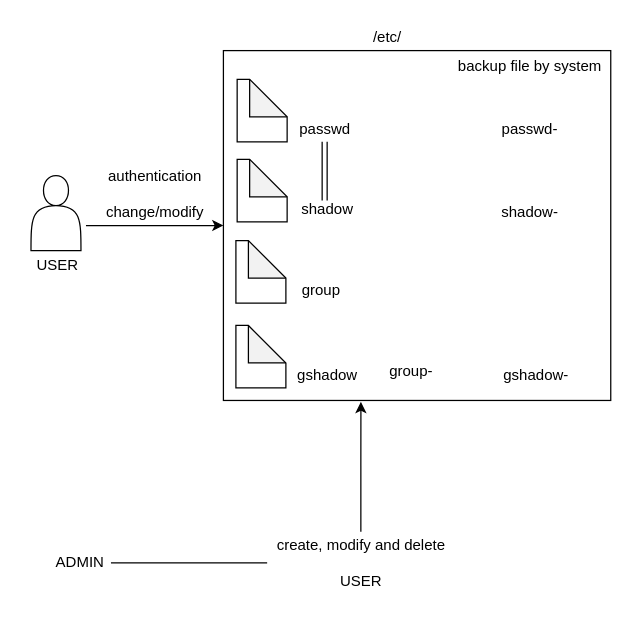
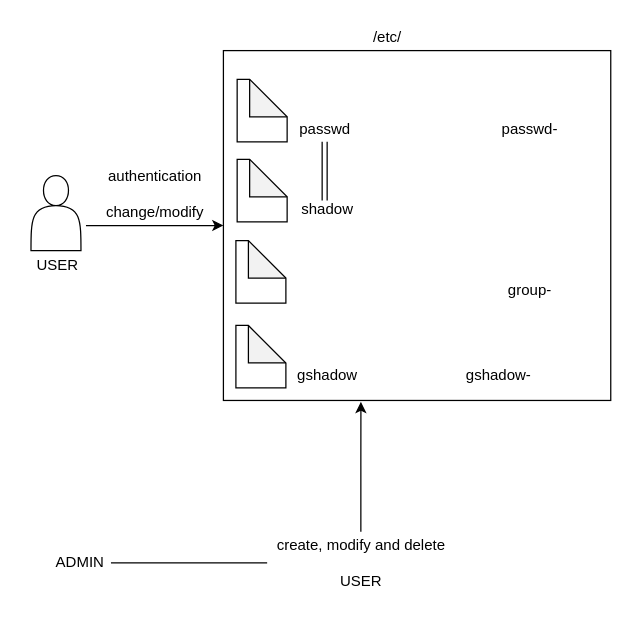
(529, 67) -> none
(529, 213) -> none
(321, 291) -> none
(411, 372) -> (529, 291)
(536, 376) -> (498, 376)
